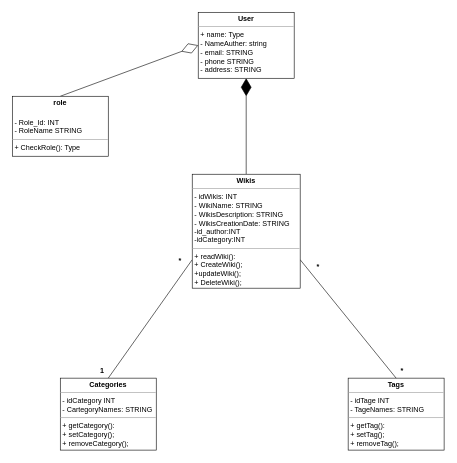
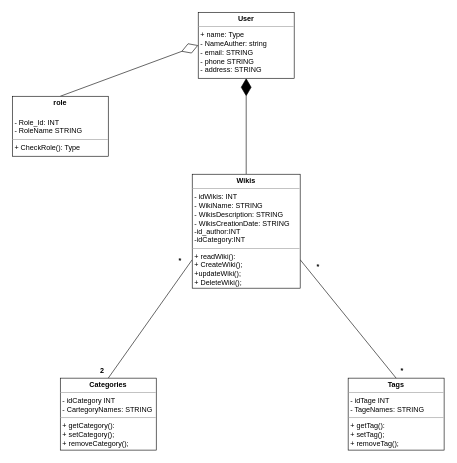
(102, 371) -> (102, 371)
